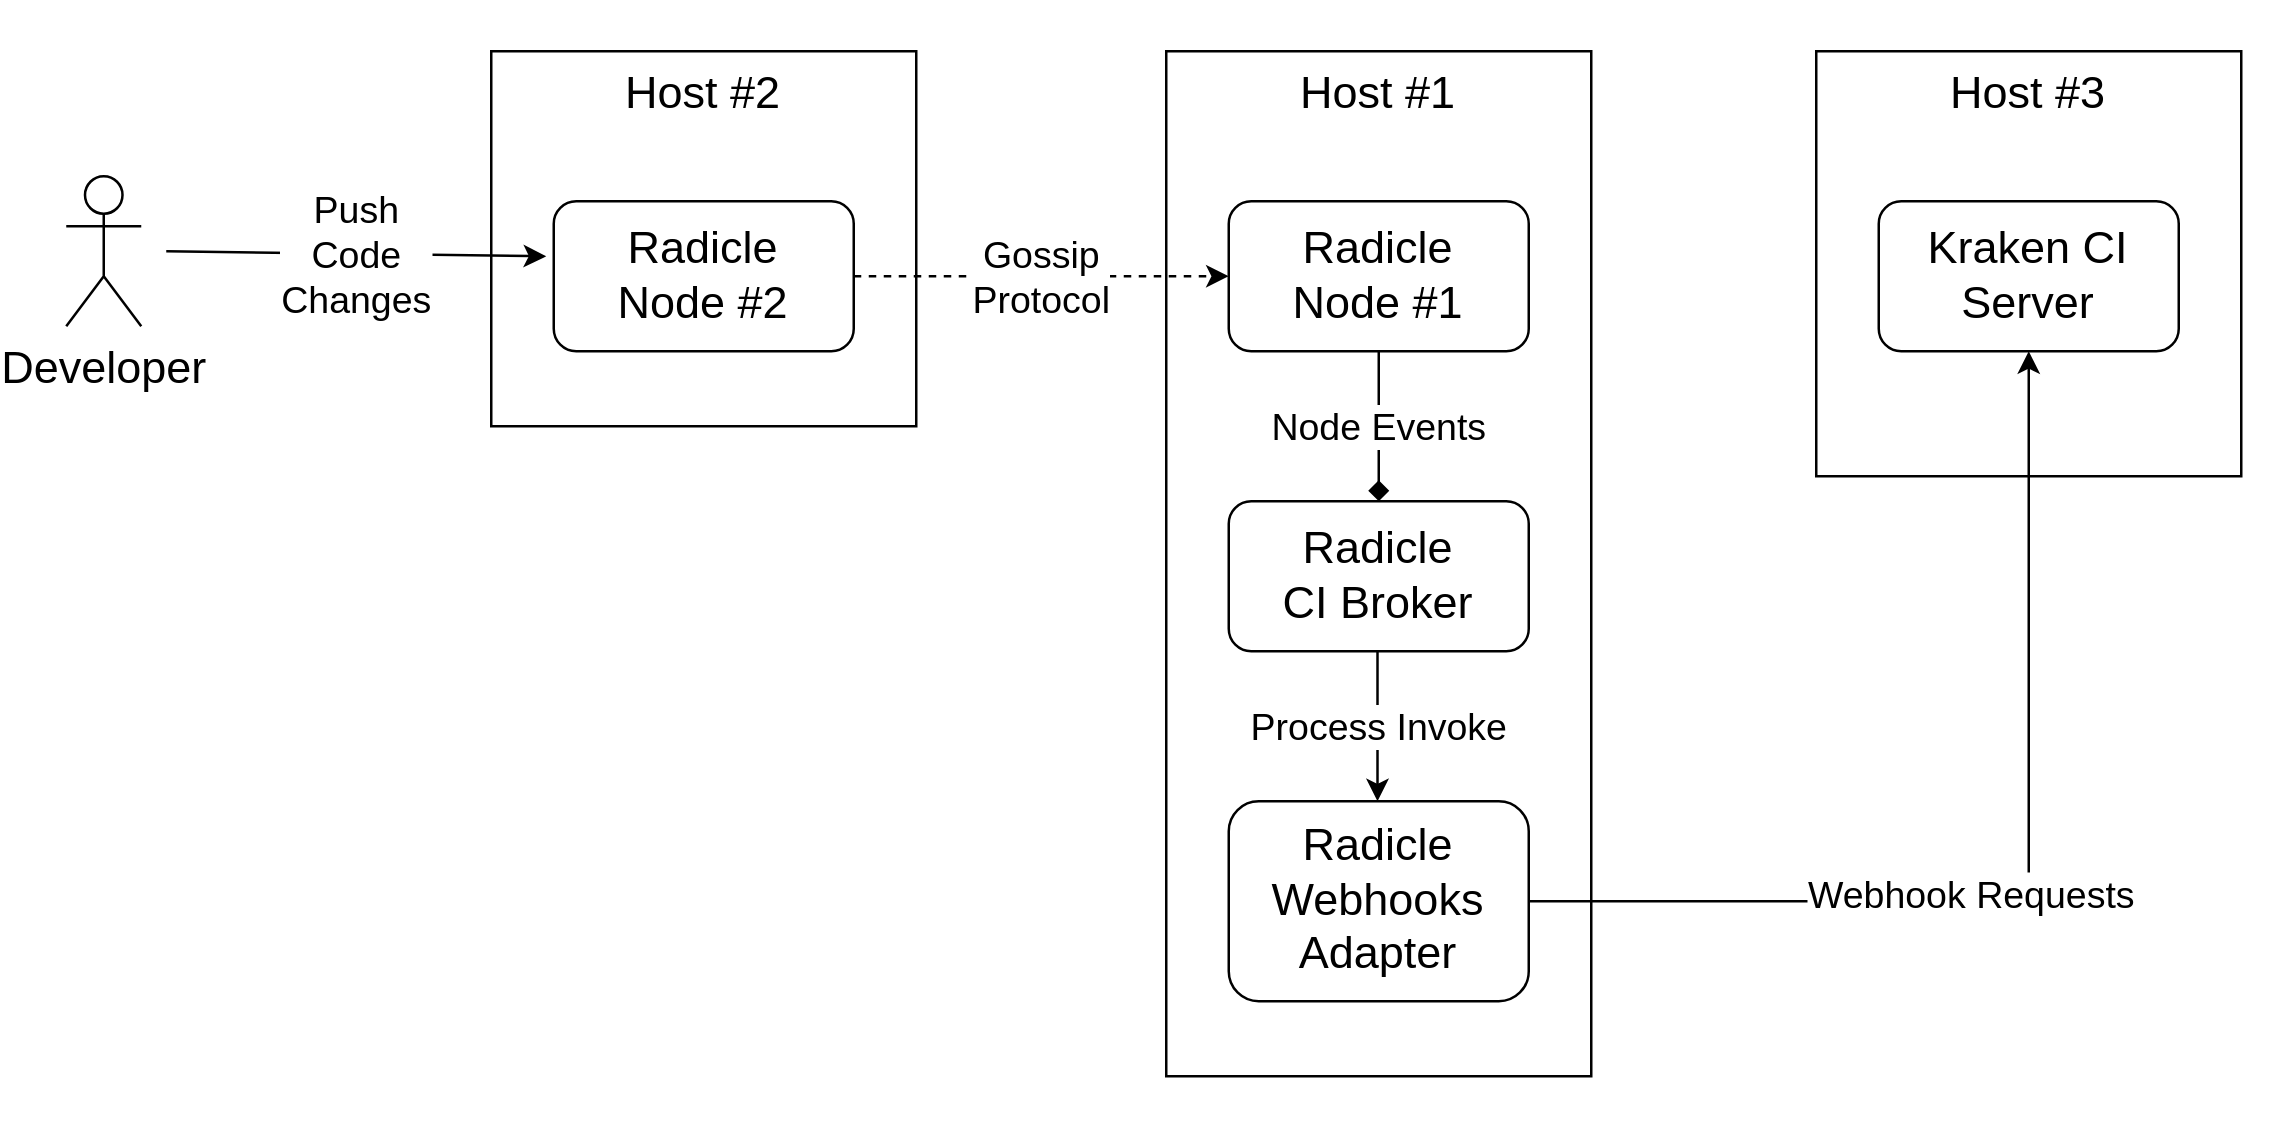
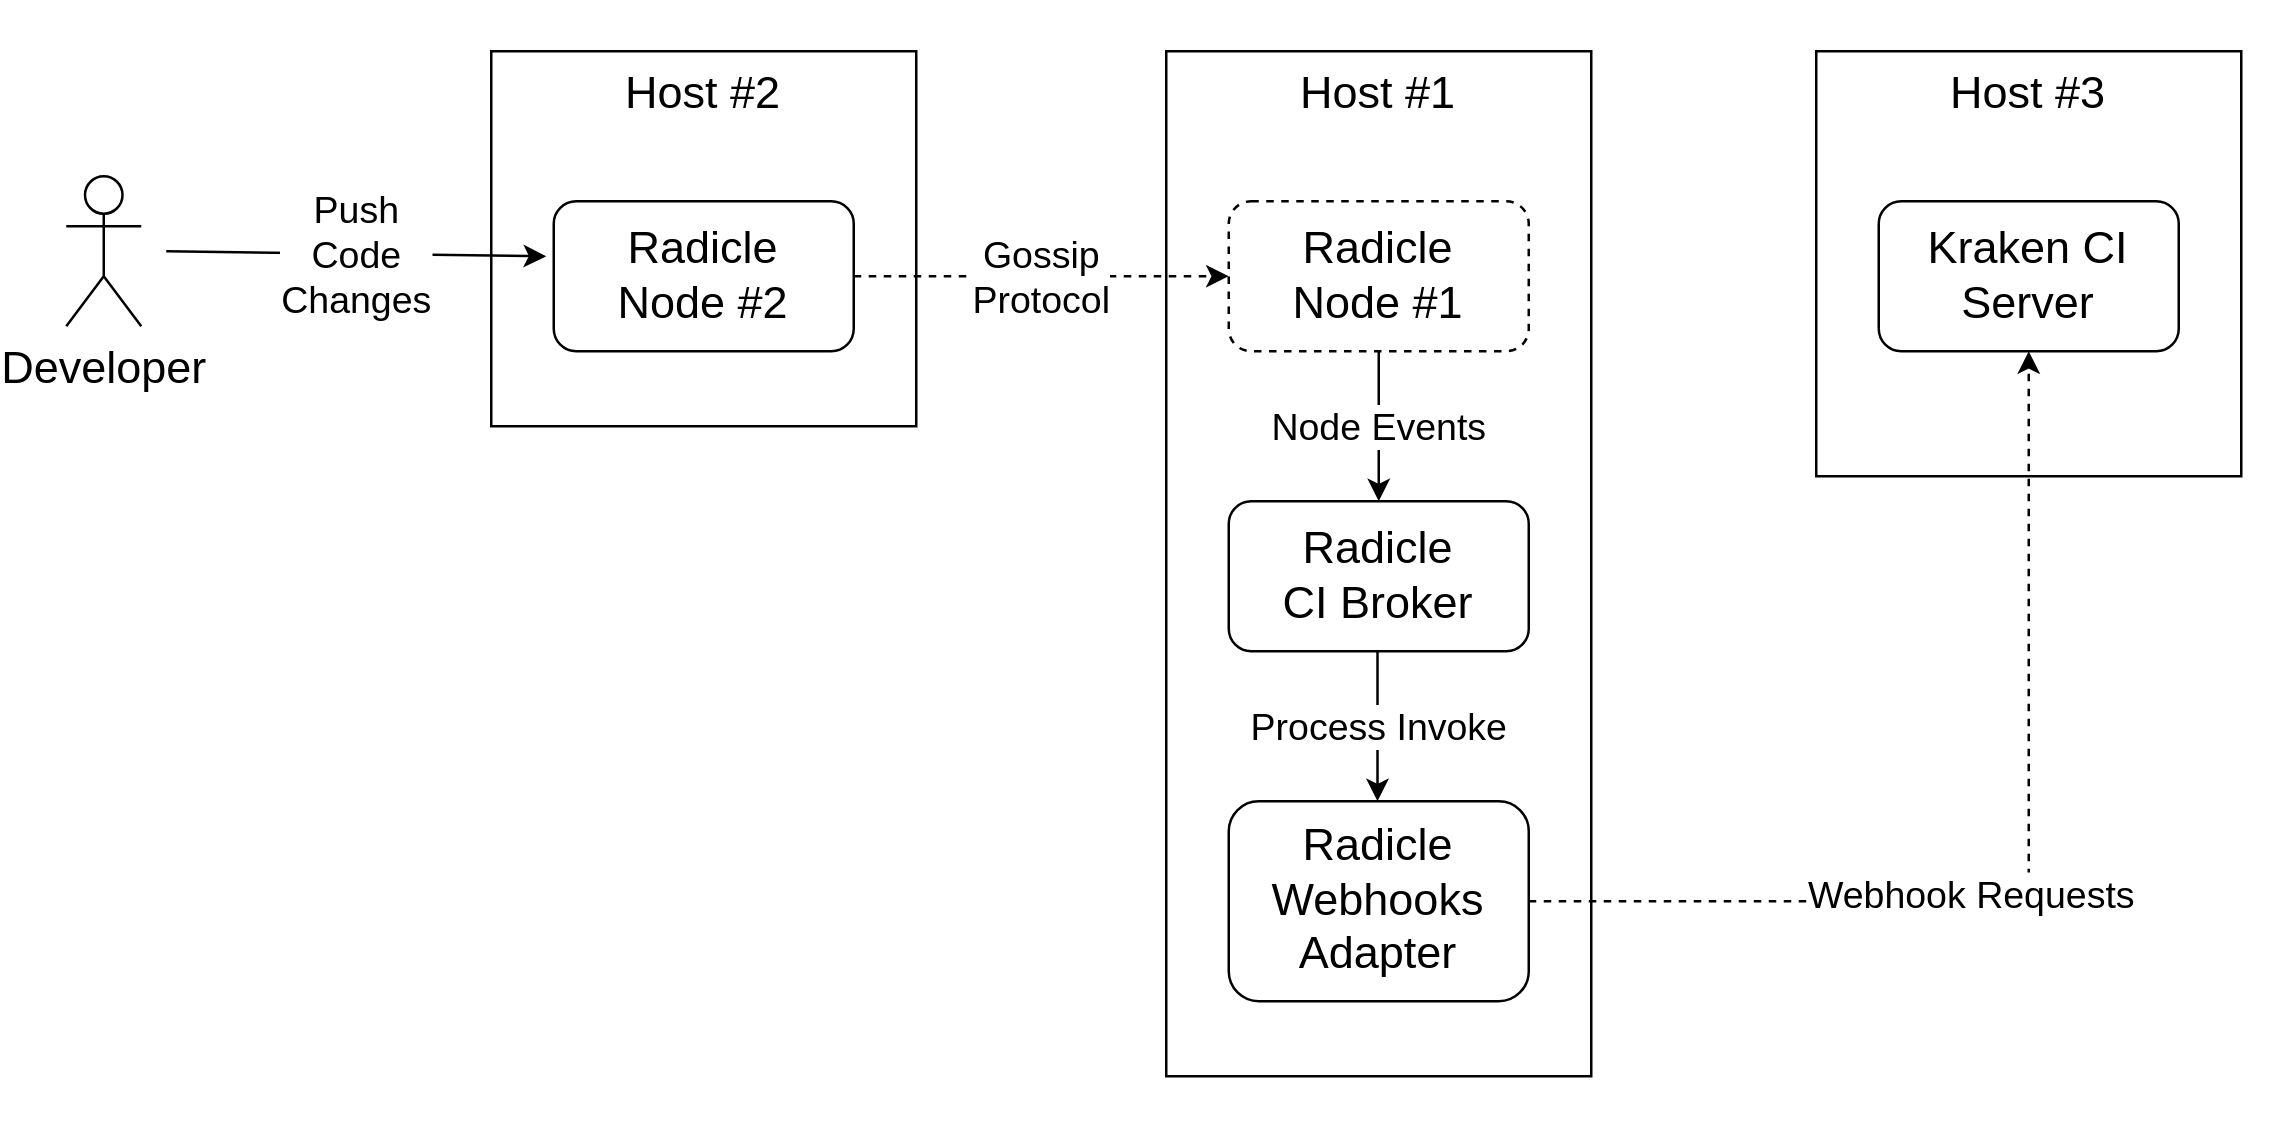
(1379, 276) -> (1379, 276)
(1379, 481) -> (1379, 482)
(2029, 619) -> (2029, 619)
